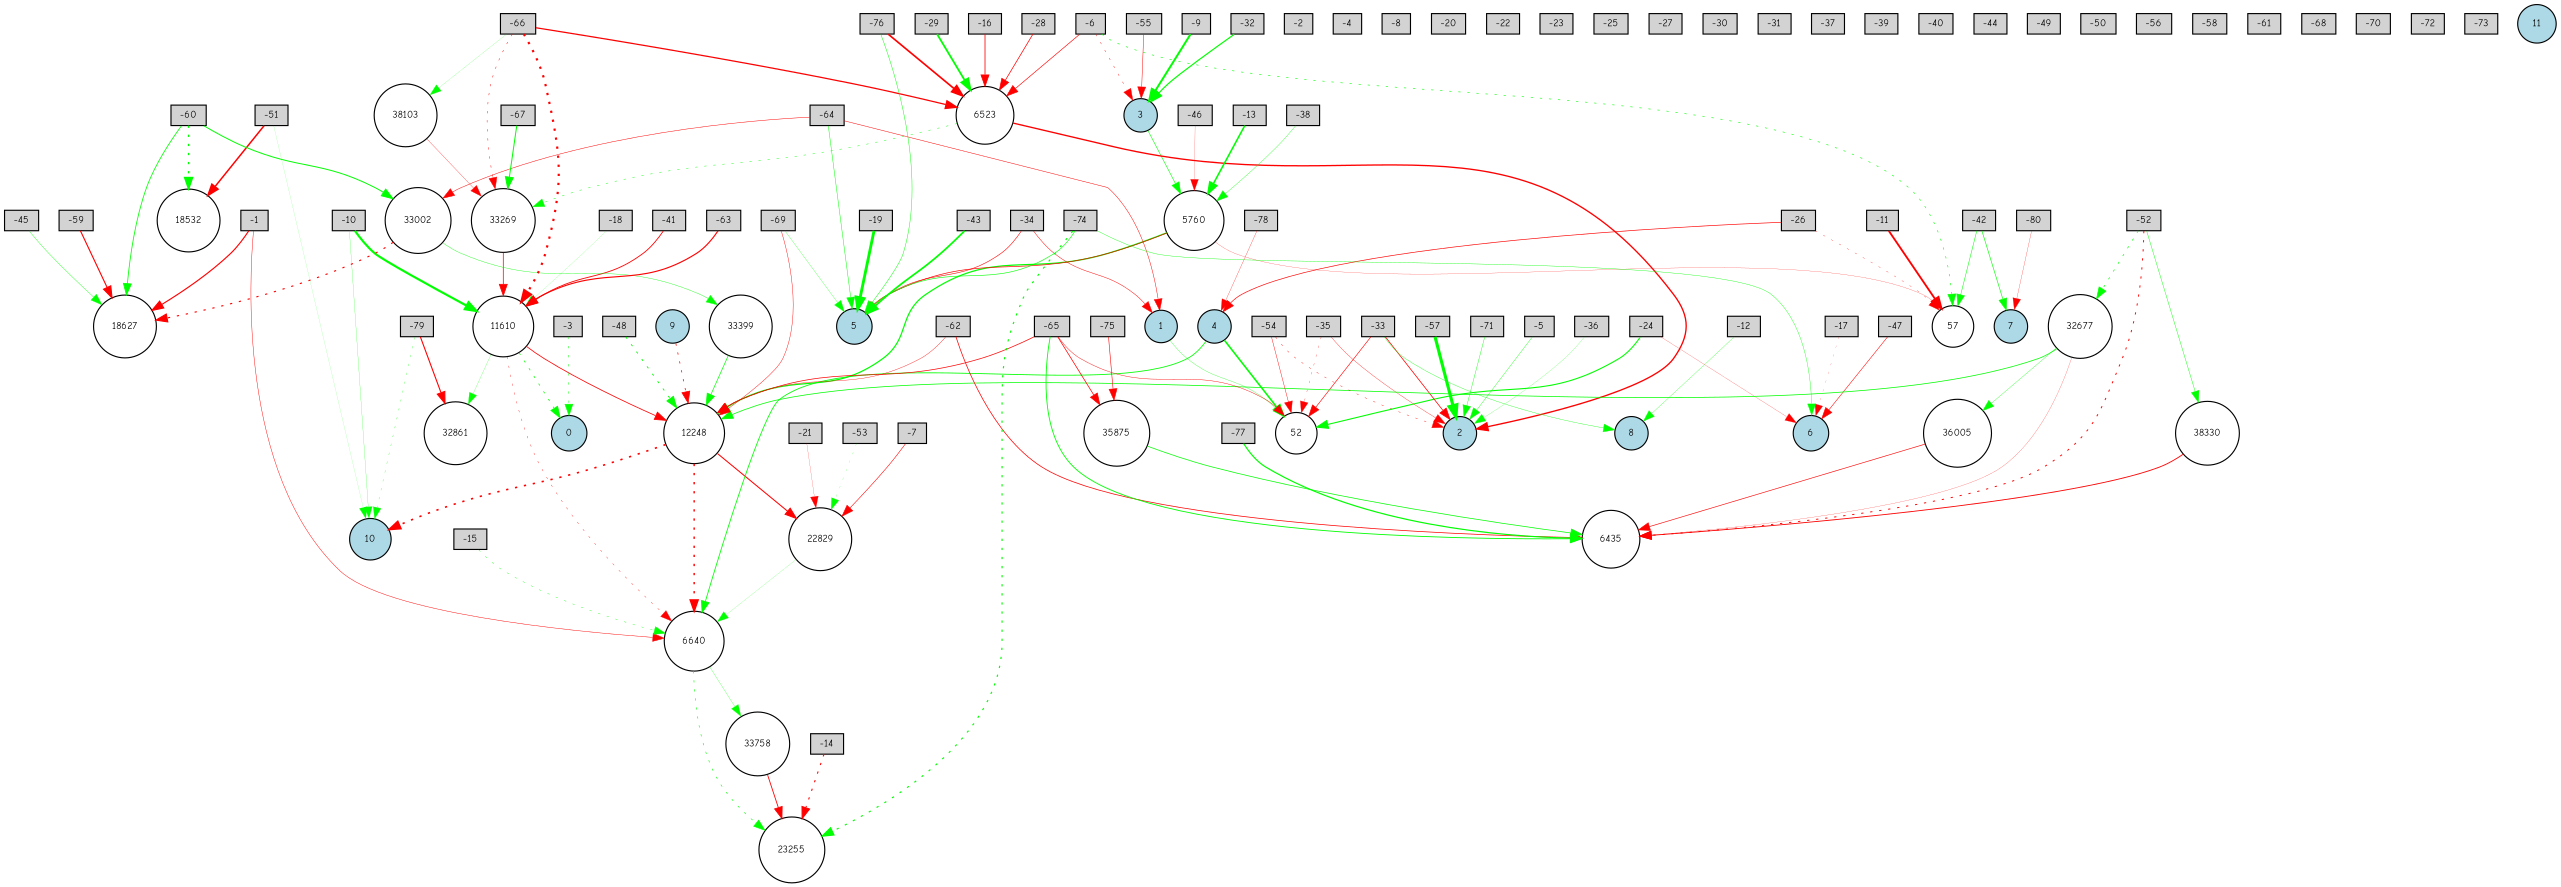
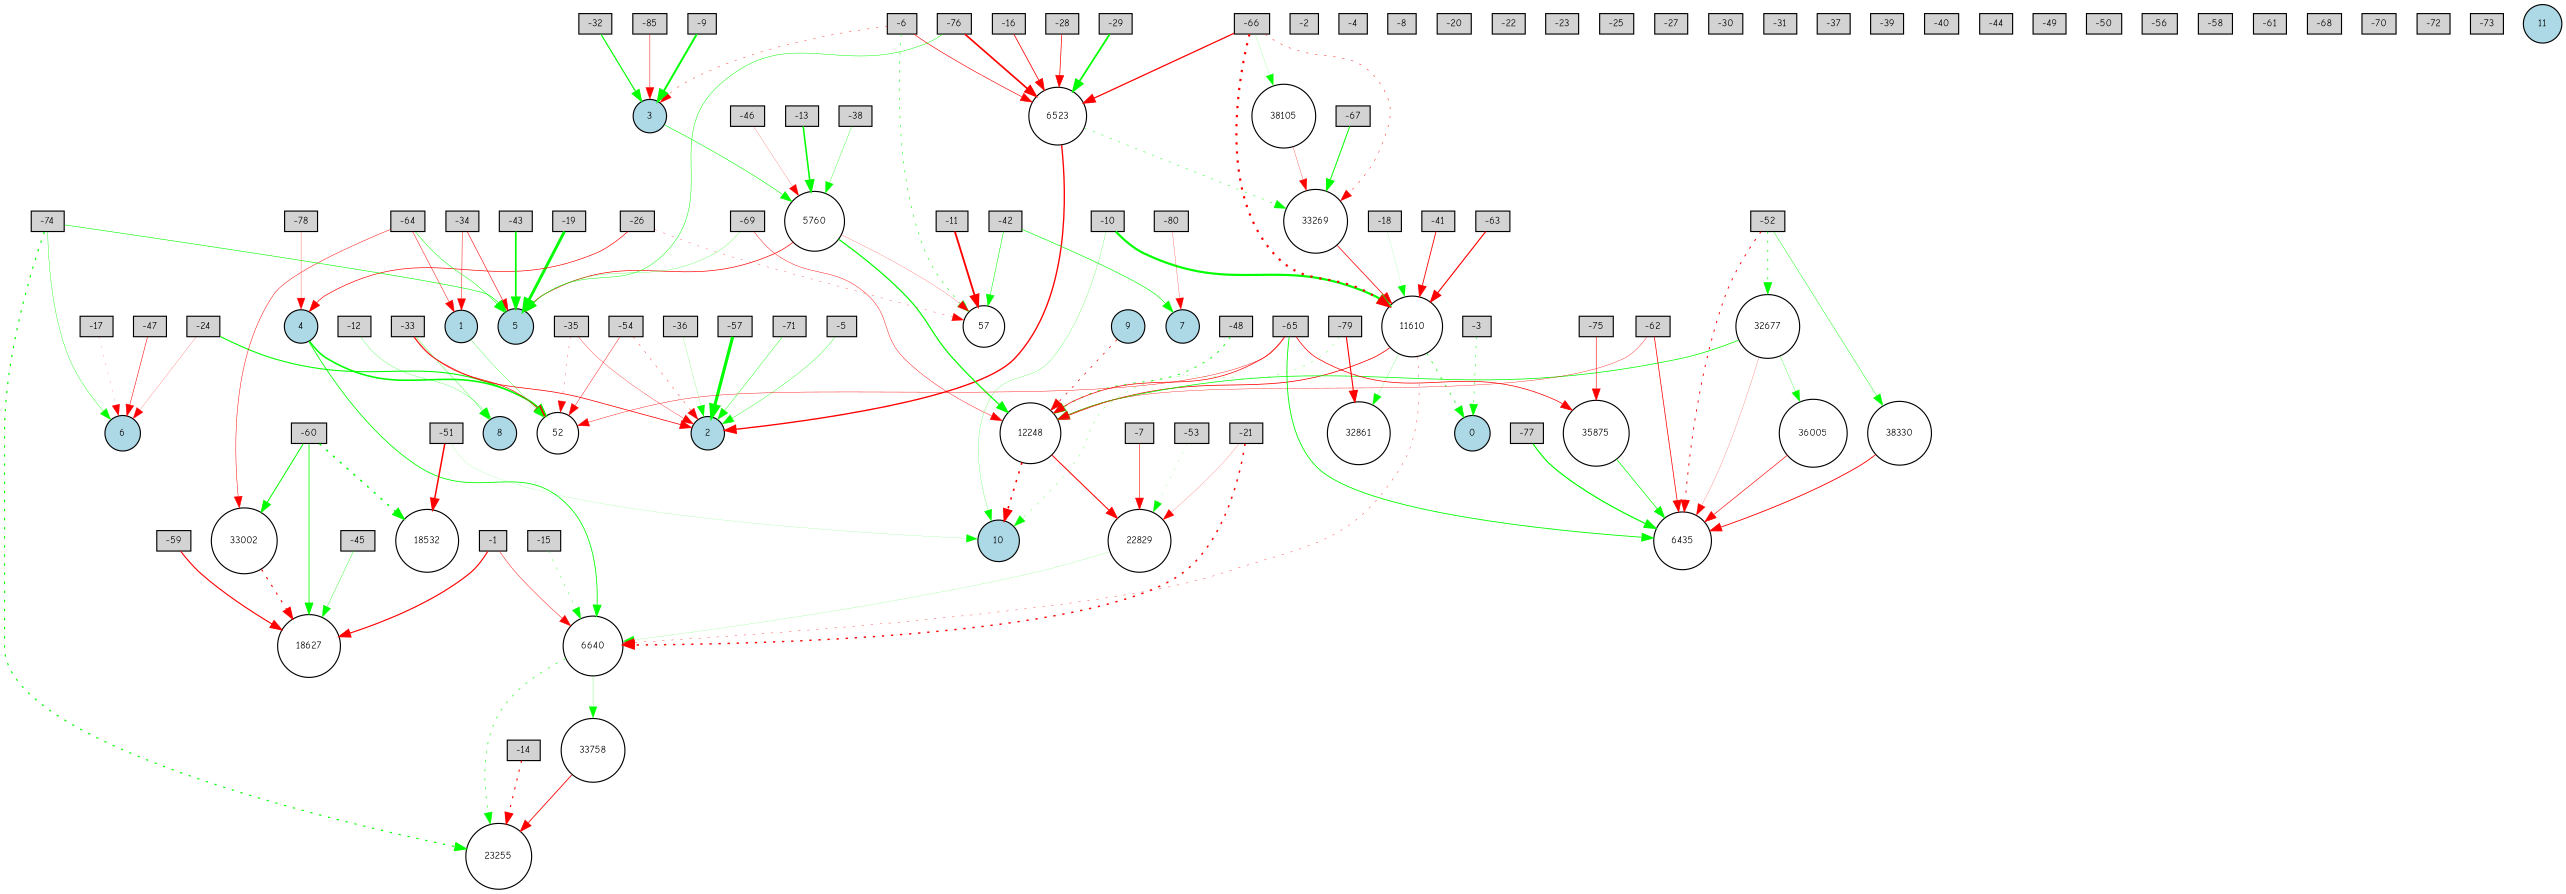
(1144, 24) -> (650, 24)
(406, 115) -> (1284, 116)
(741, 326) -> none
(694, 532) -> (986, 626)
